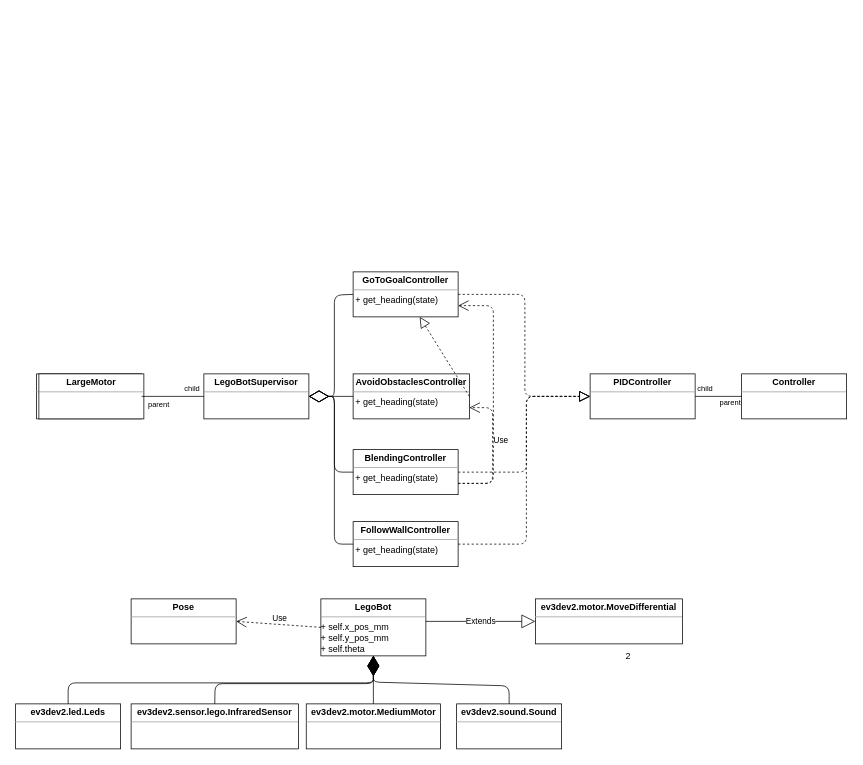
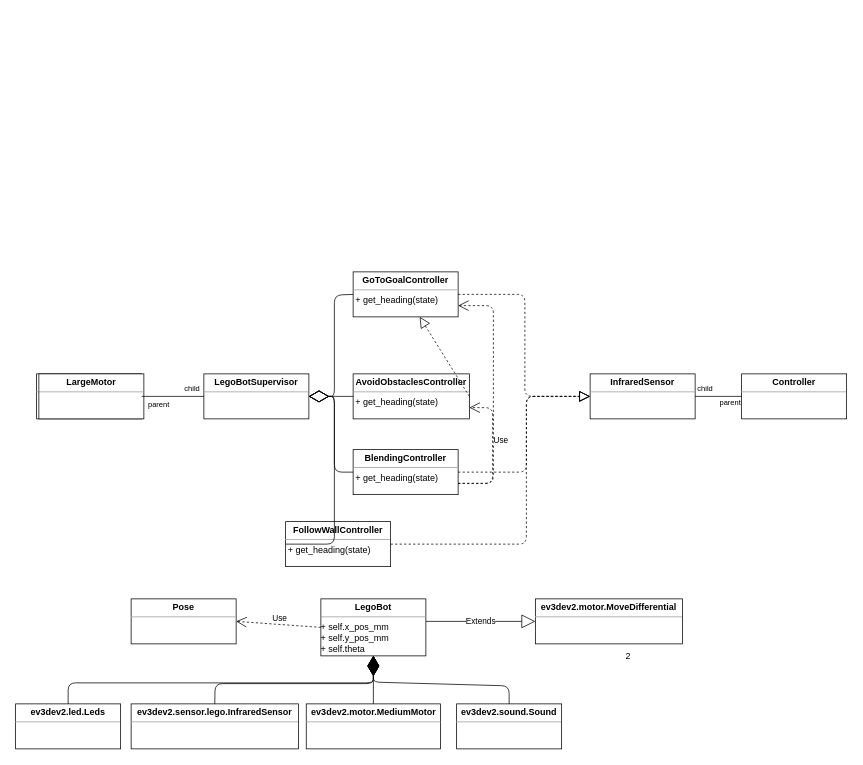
(620, 379) -> (625, 379)
(405, 544) -> (338, 544)
